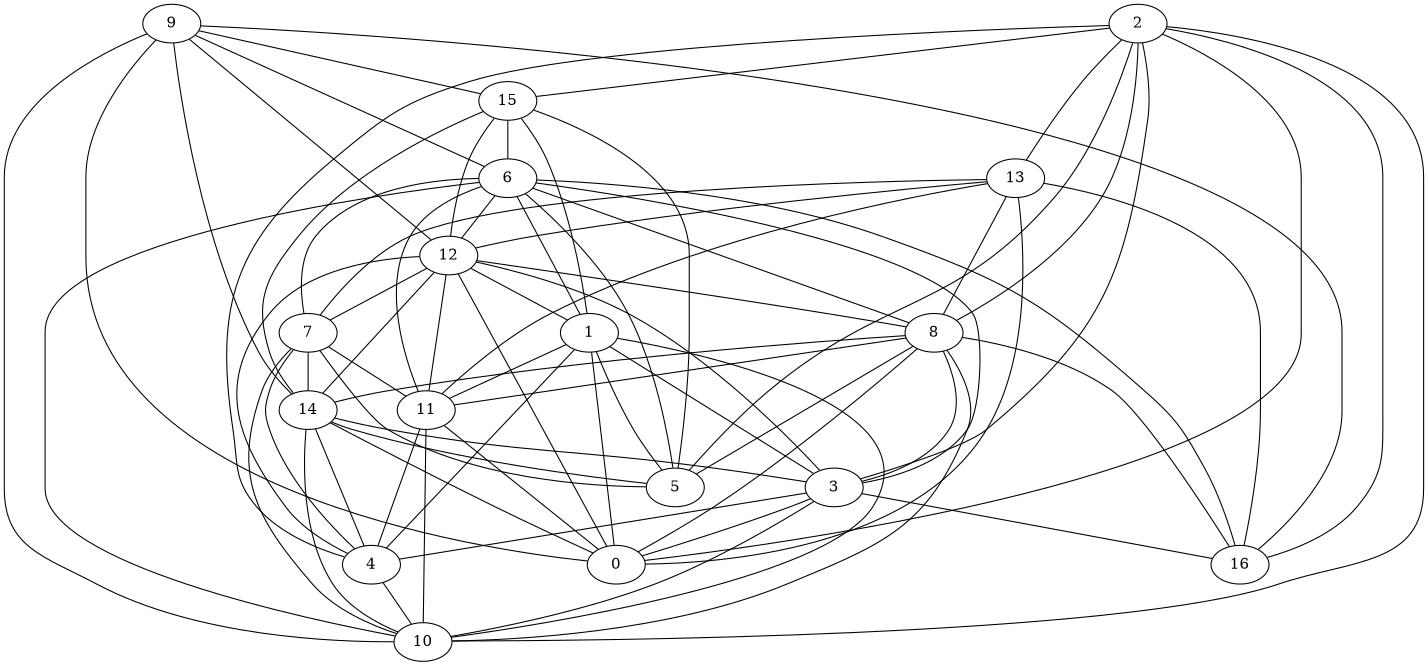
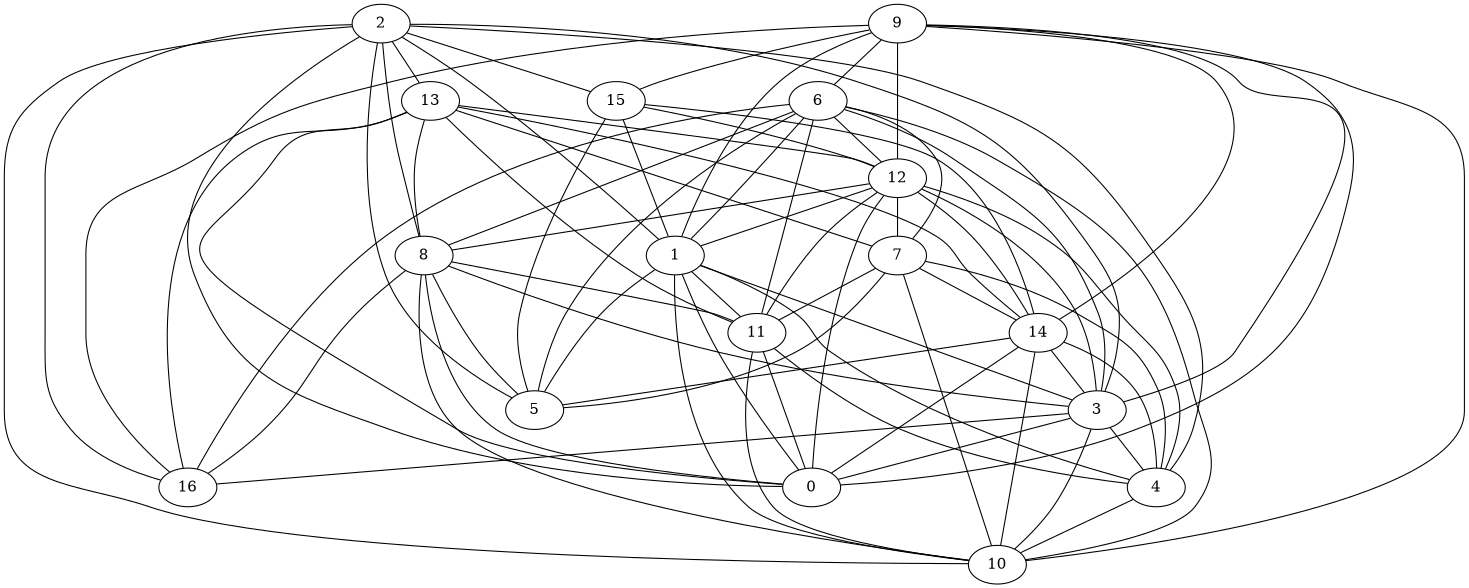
none -> (761, 99)
none -> (1322, 104)
(508, 140) -> none
none -> (566, 159)
(619, 360) -> (743, 169)
